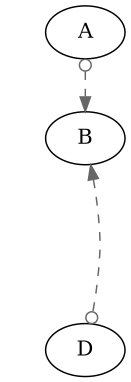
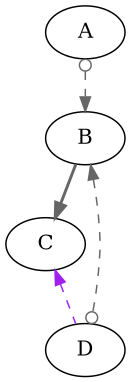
none -> (46, 244)
